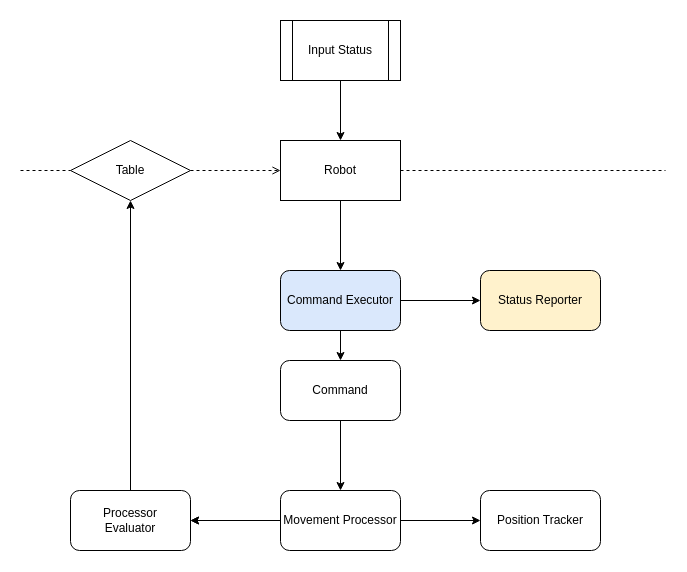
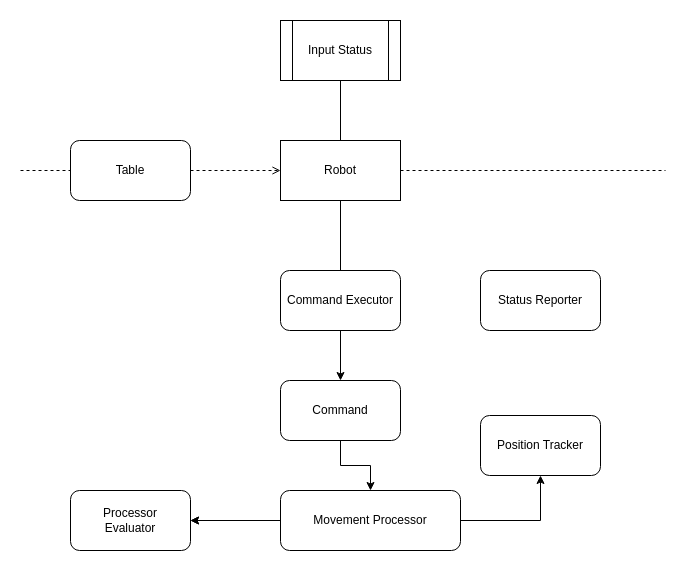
(341, 132) -> (341, 135)
(131, 171) -> (131, 171)
(341, 262) -> (341, 265)
(341, 301) -> (341, 301)
(437, 301) -> none
(541, 301) -> (541, 301)
(131, 349) -> none
(341, 391) -> (341, 411)
(341, 521) -> (371, 521)
(541, 521) -> (541, 446)
